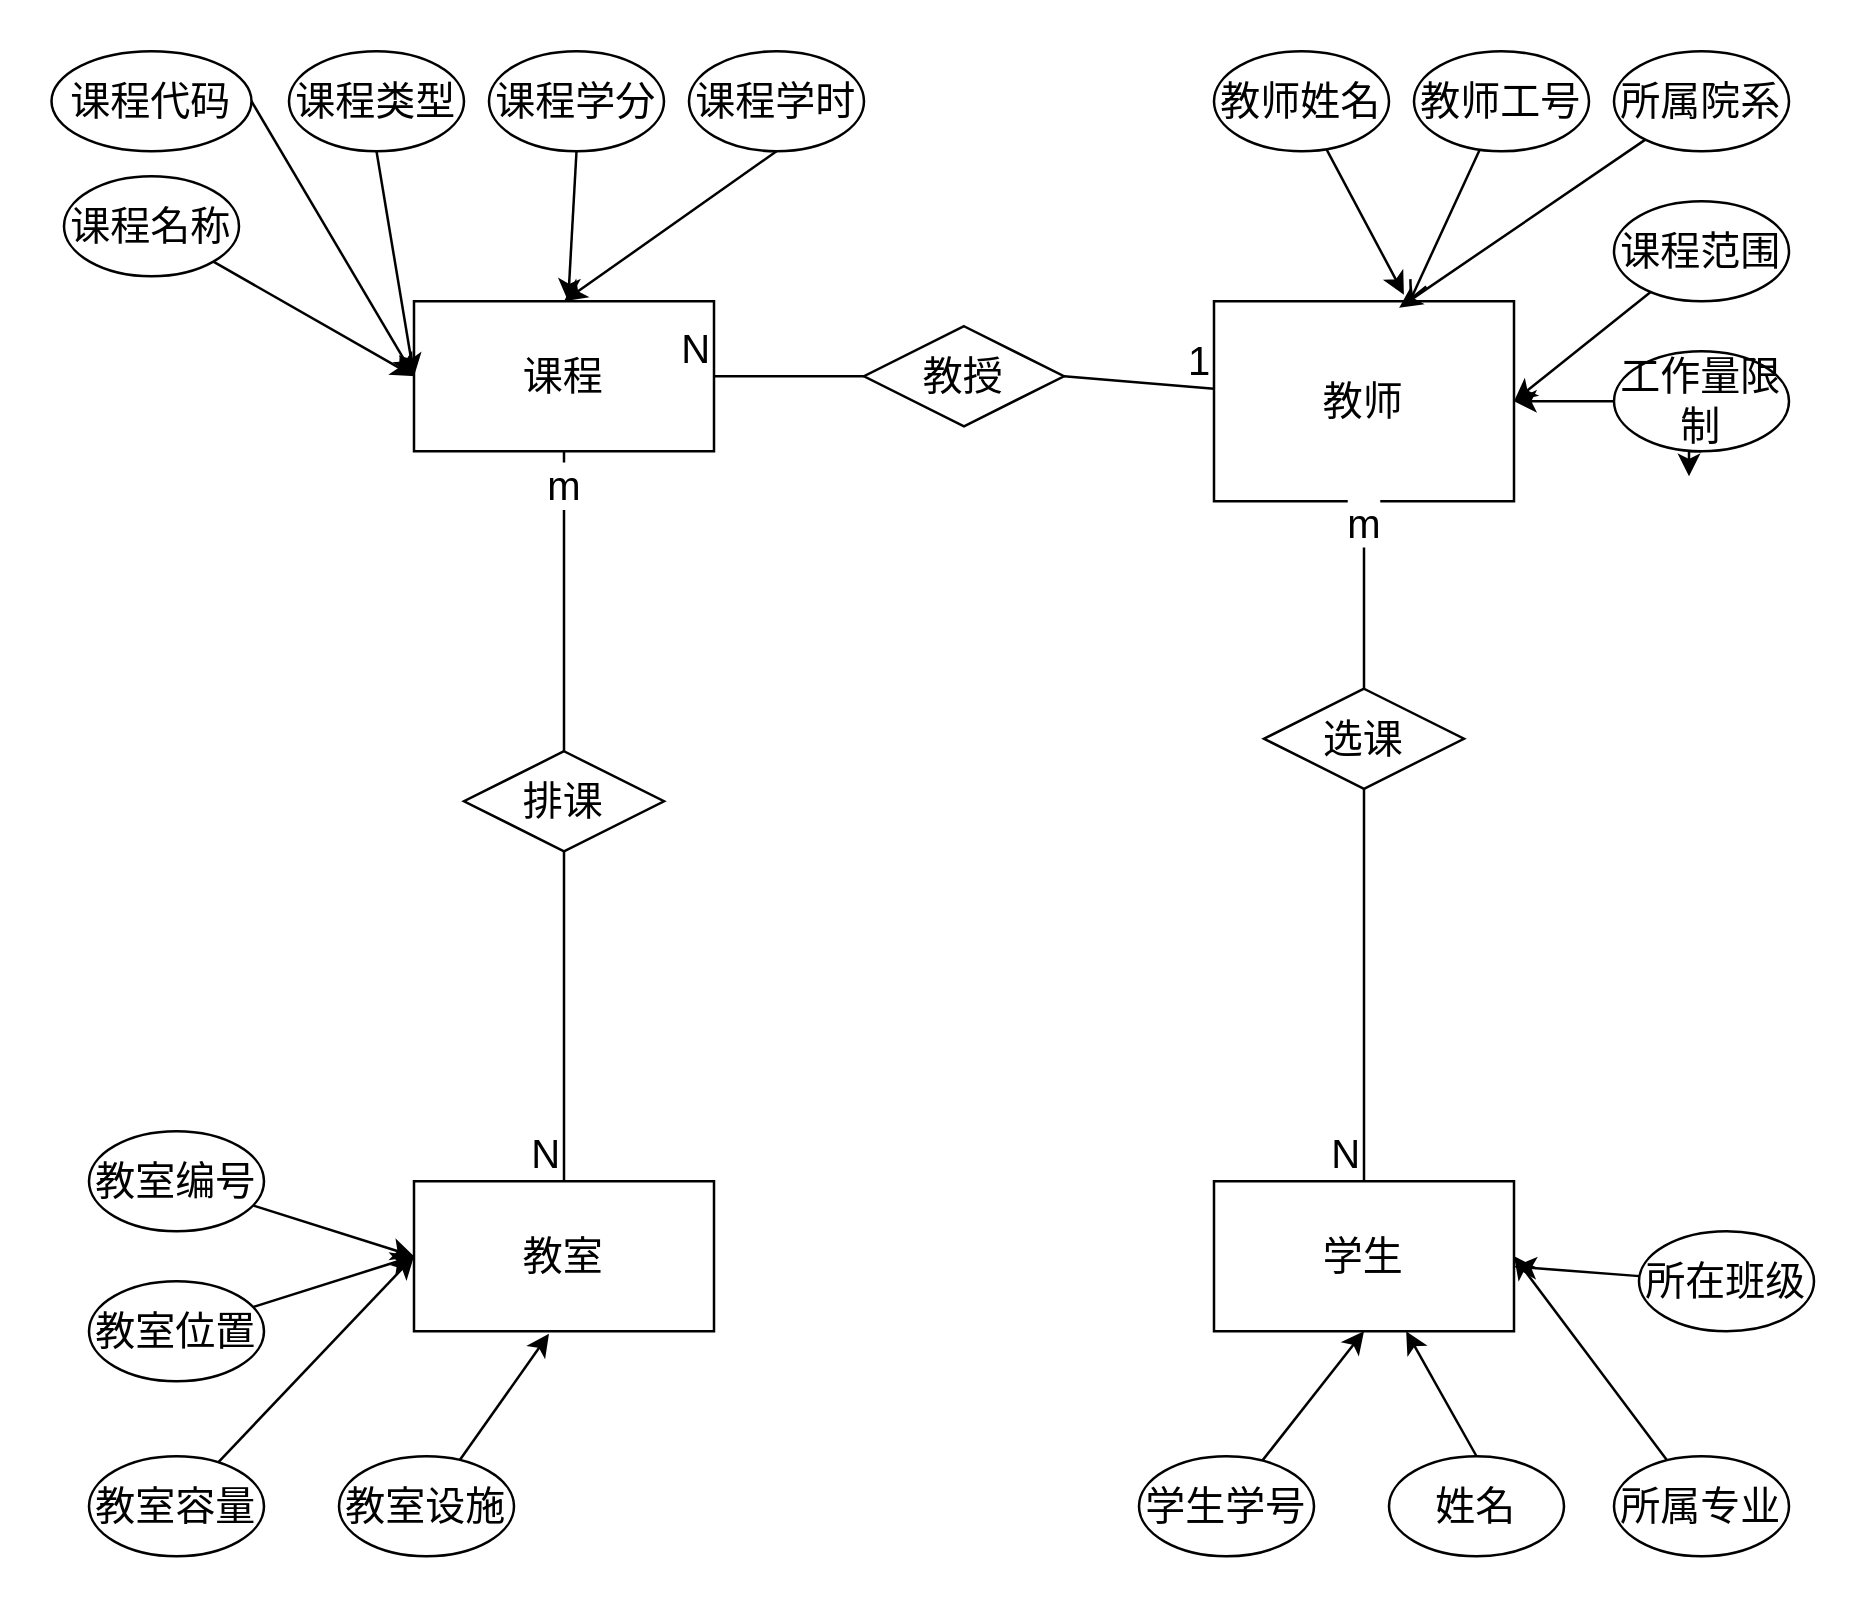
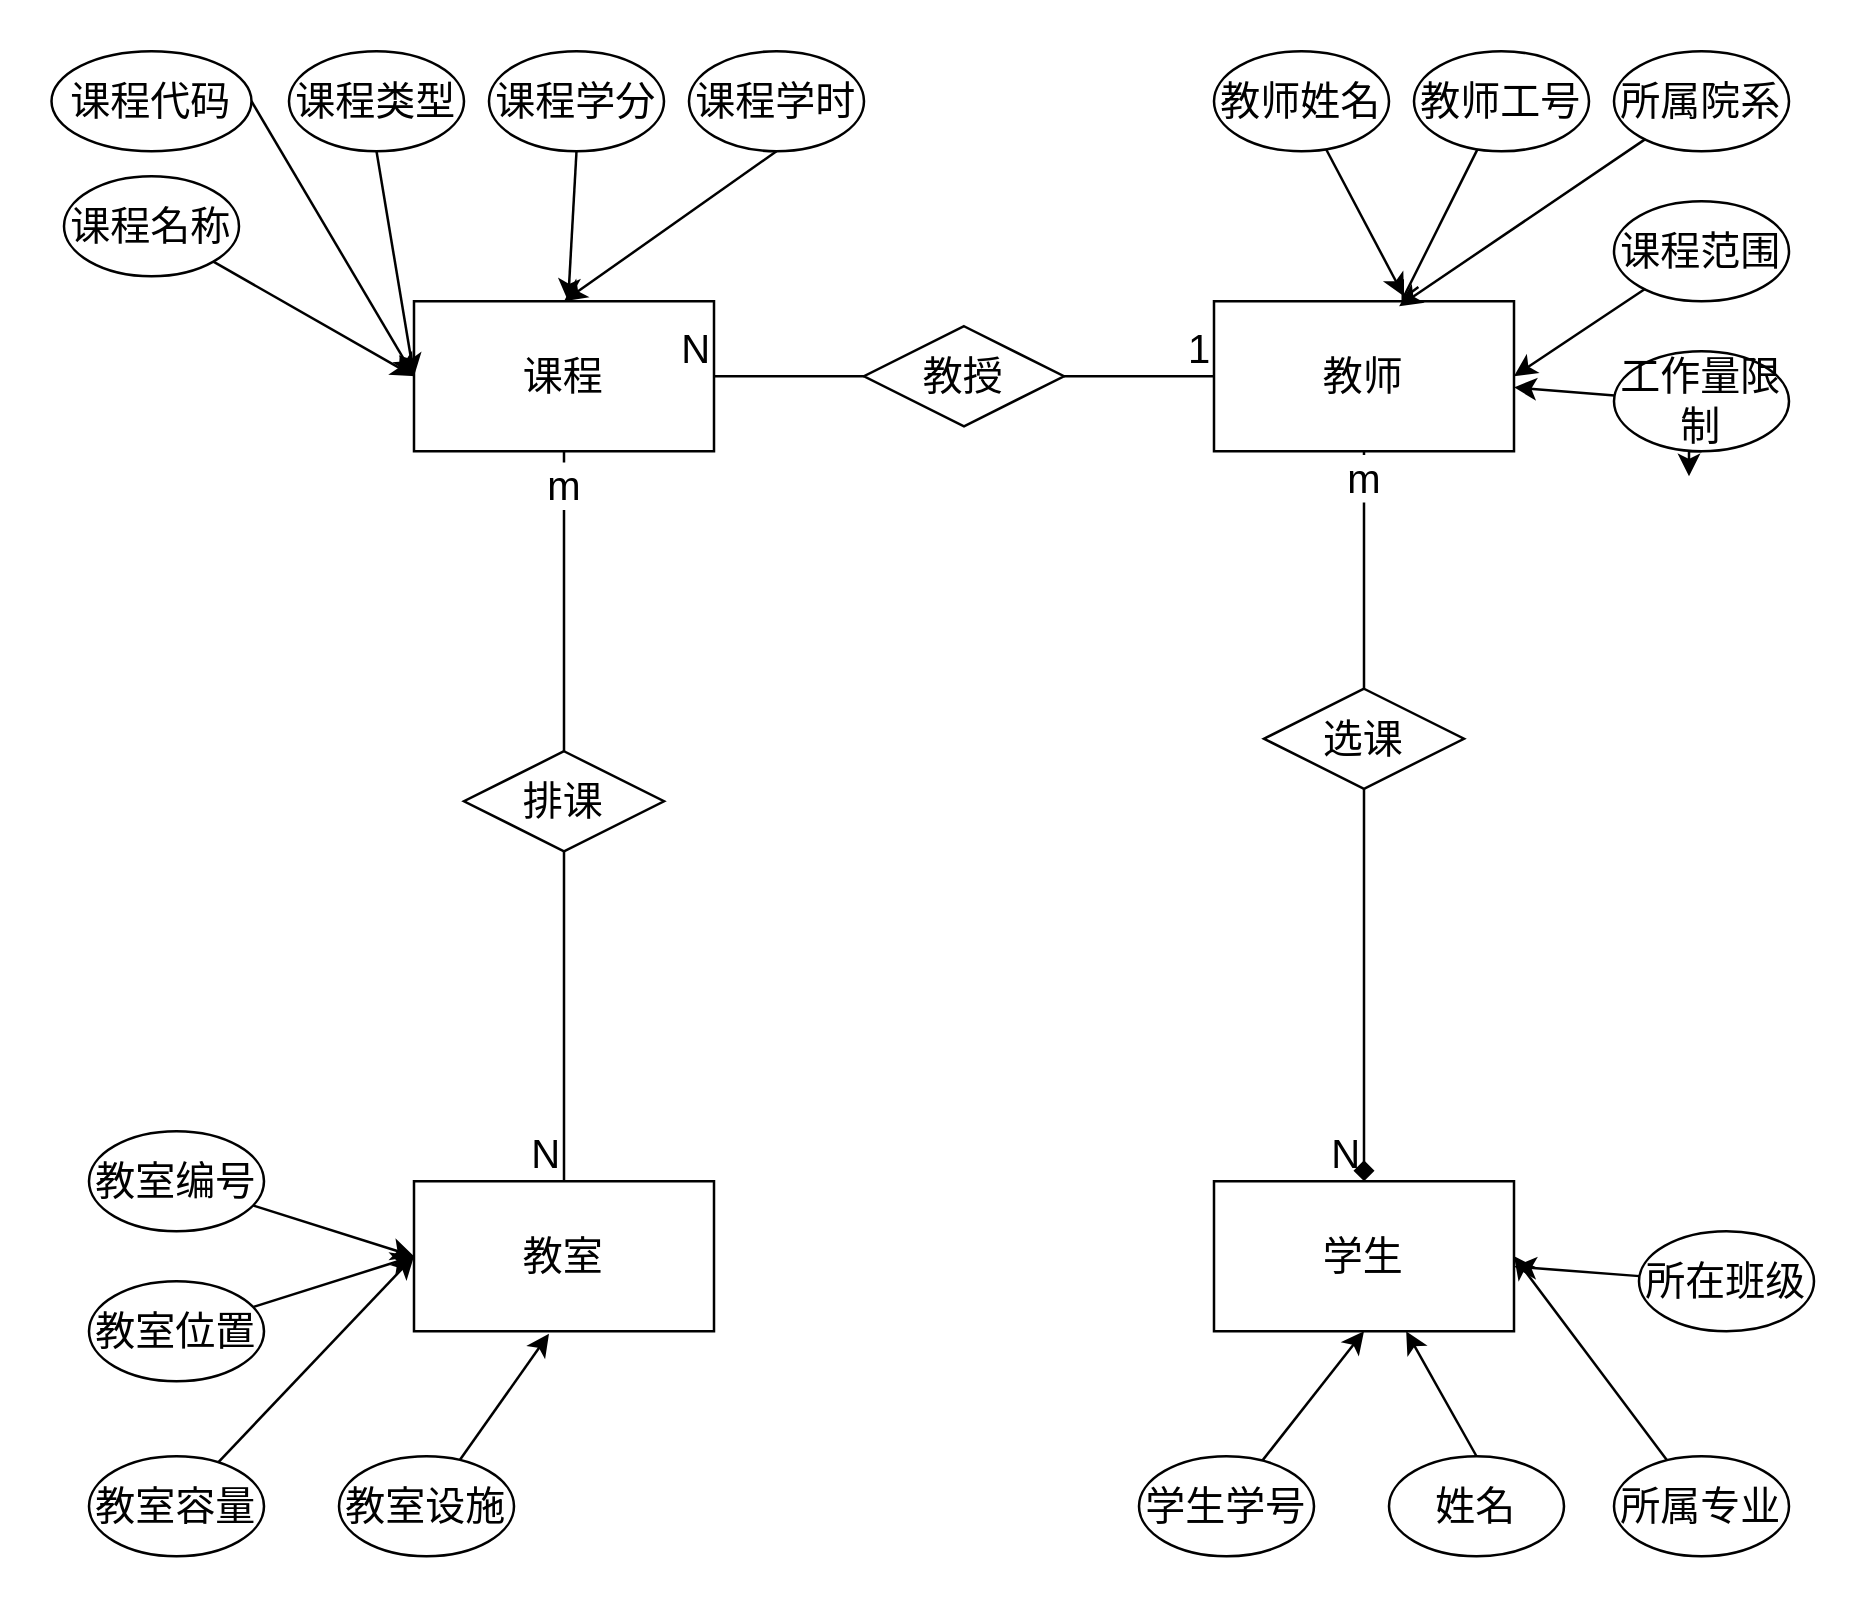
(1364, 401) -> (1364, 376)
(1364, 1170) -> (1364, 1161)
